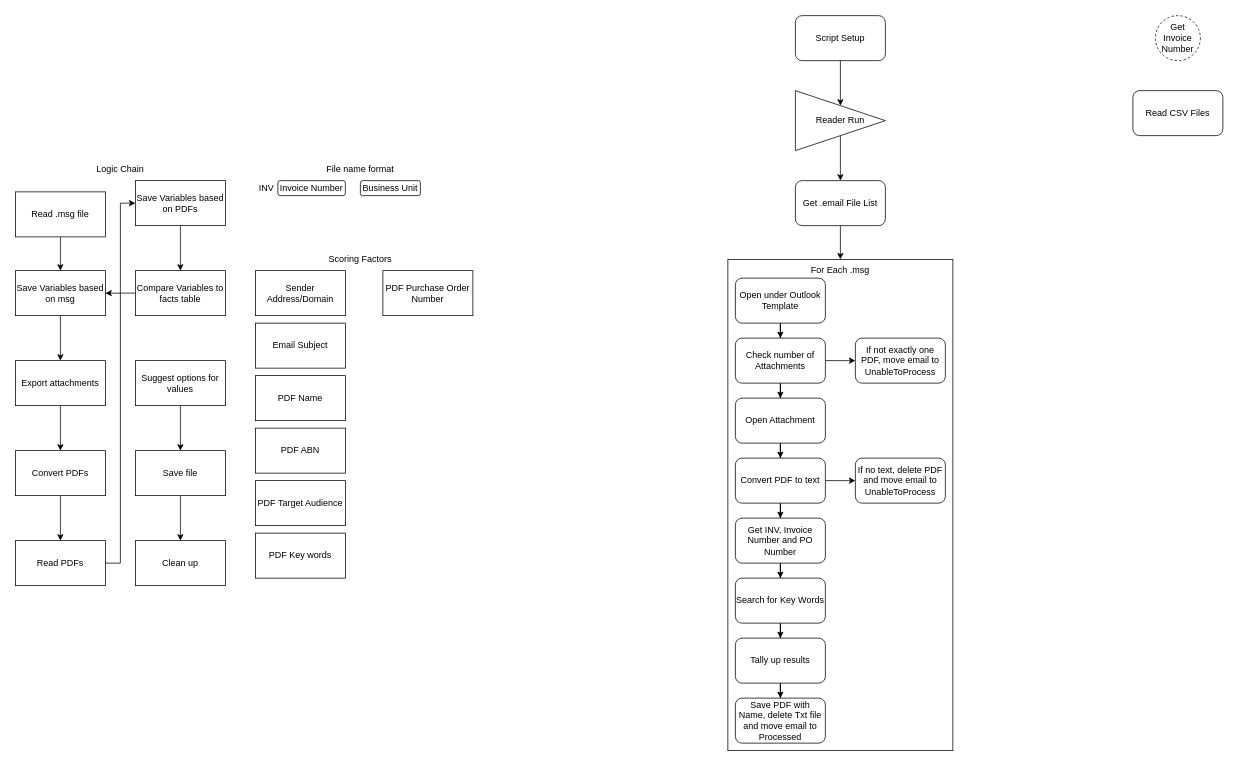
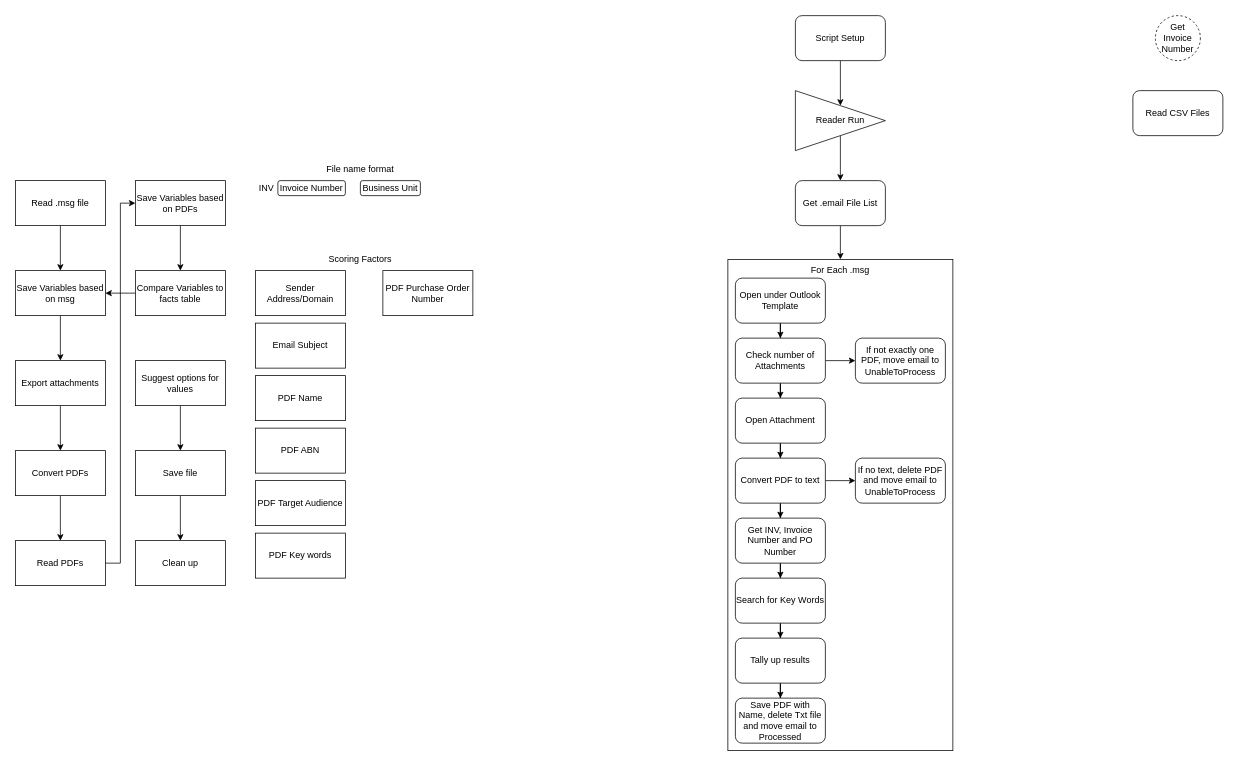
(120, 169) -> none
(60, 214) -> (60, 203)
